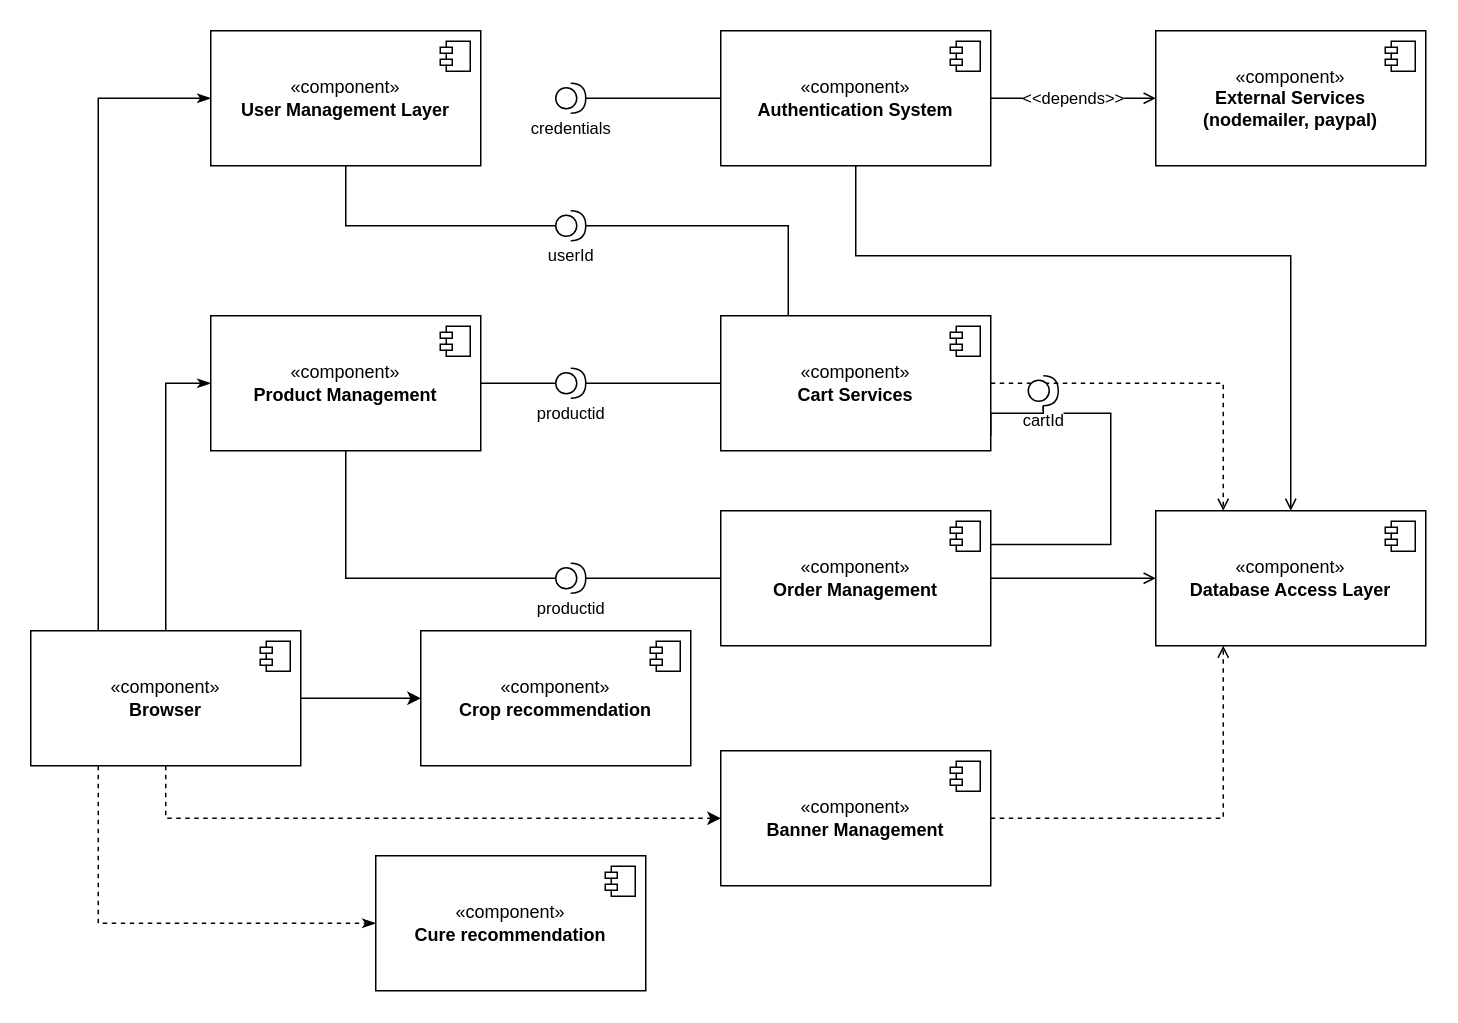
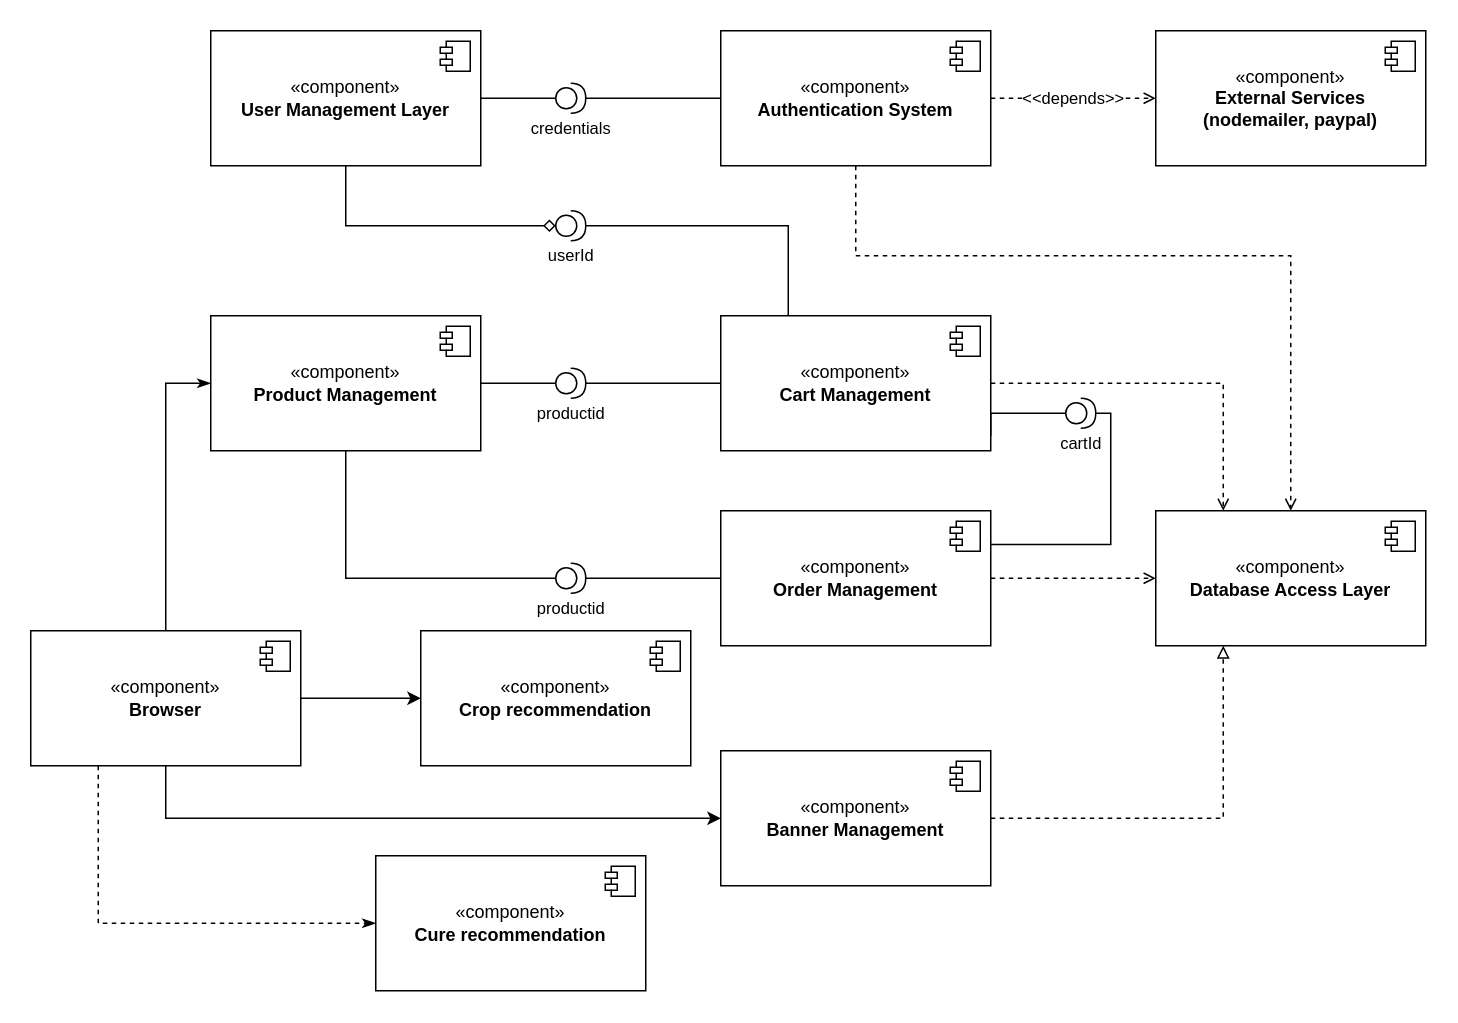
none -> (519, 98)
(1008, 98) -> (1008, 98)
(548, 226) -> (543, 226)
(1154, 256) -> (1154, 256)
(98, 313) -> none
(856, 383) -> (856, 383)
(1043, 391) -> (1081, 413)
(1072, 578) -> (1072, 578)
(1223, 655) -> (1223, 659)
(411, 818) -> (411, 818)
